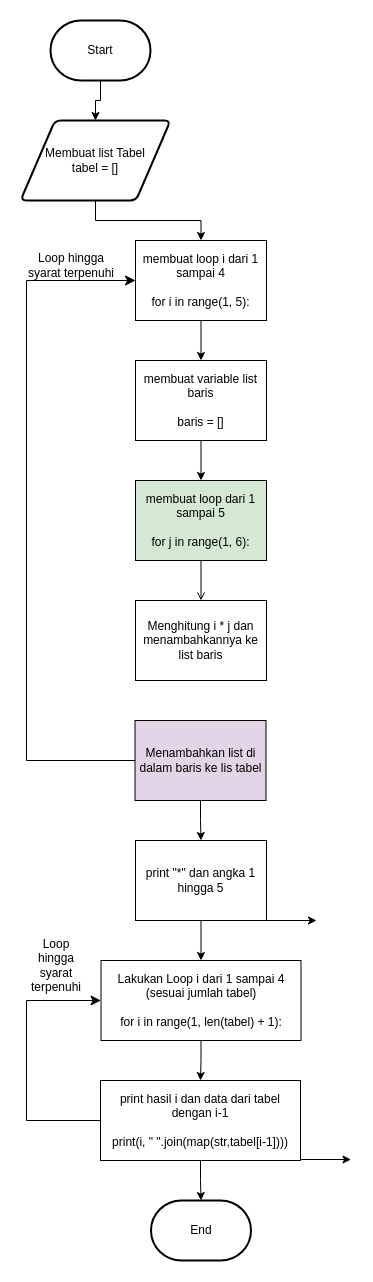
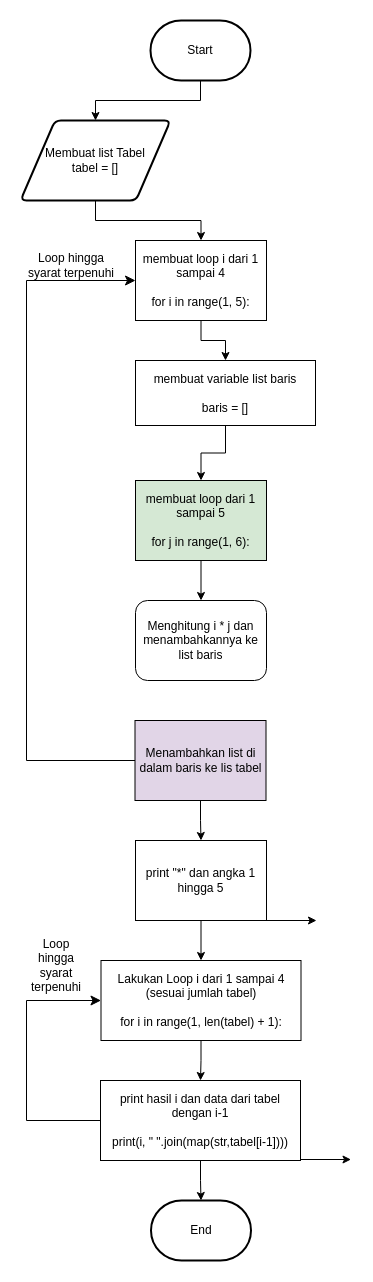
(101, 51) -> (201, 51)
(201, 401) -> (226, 393)
(201, 593) -> (201, 592)
(201, 641) -> (201, 641)
